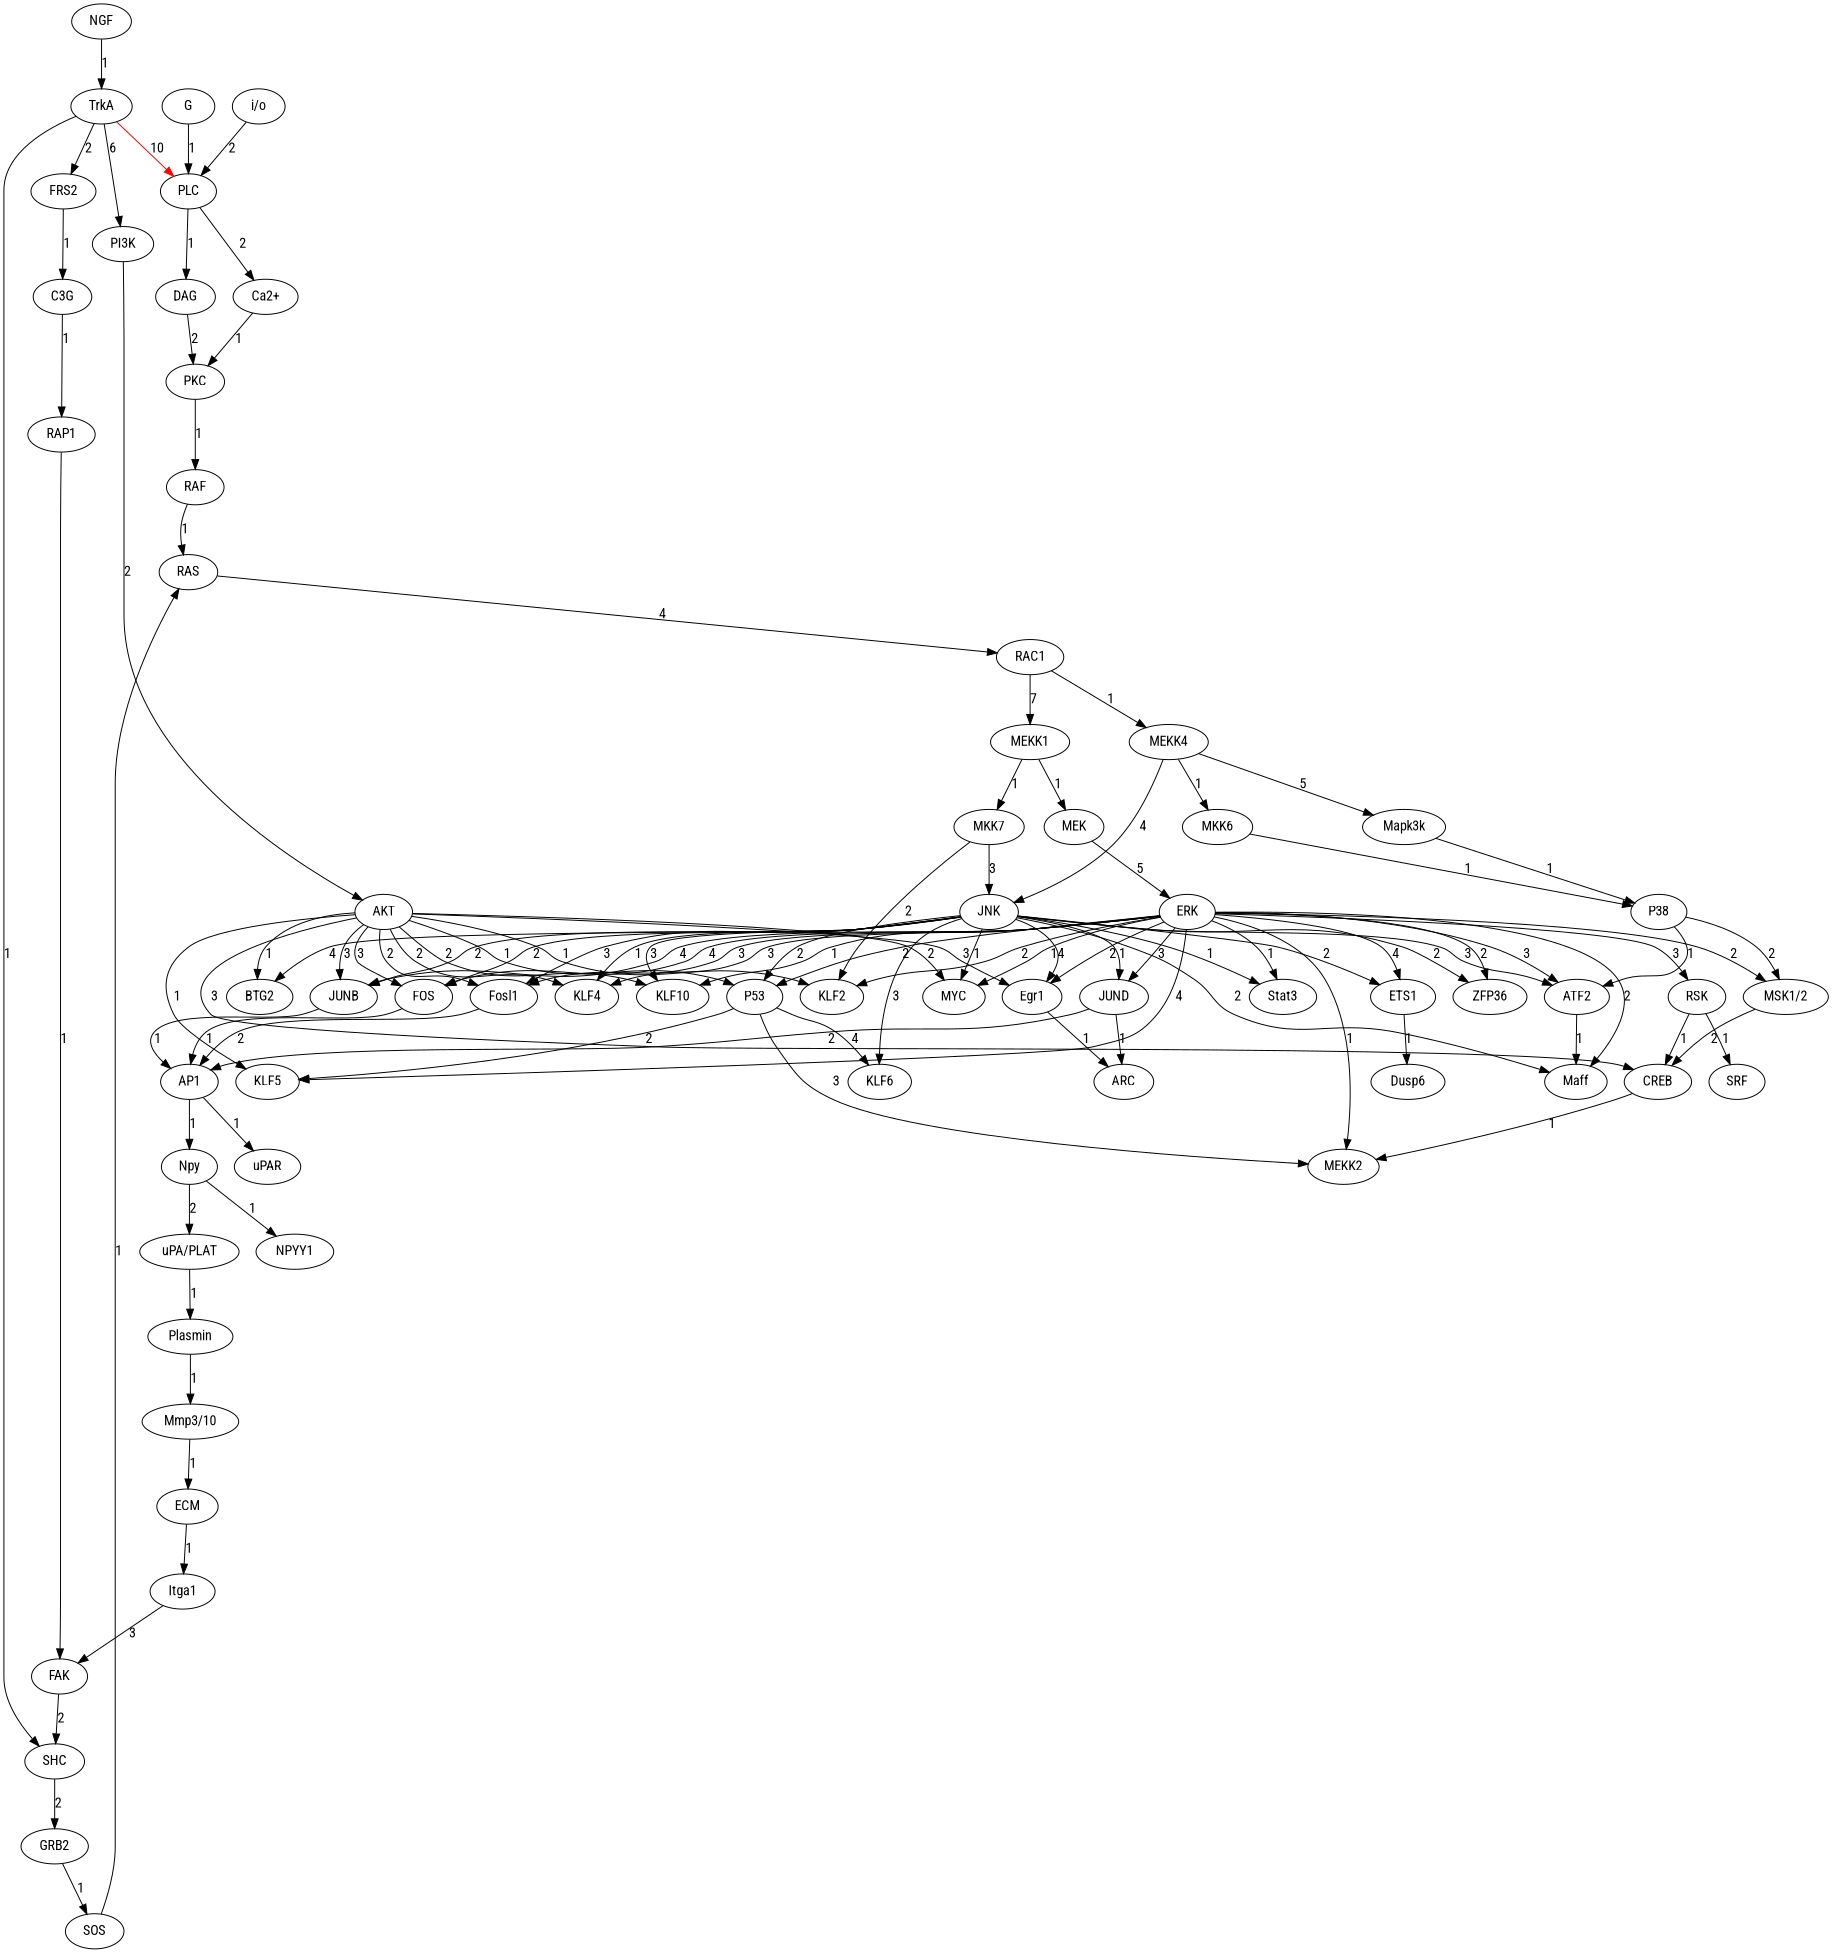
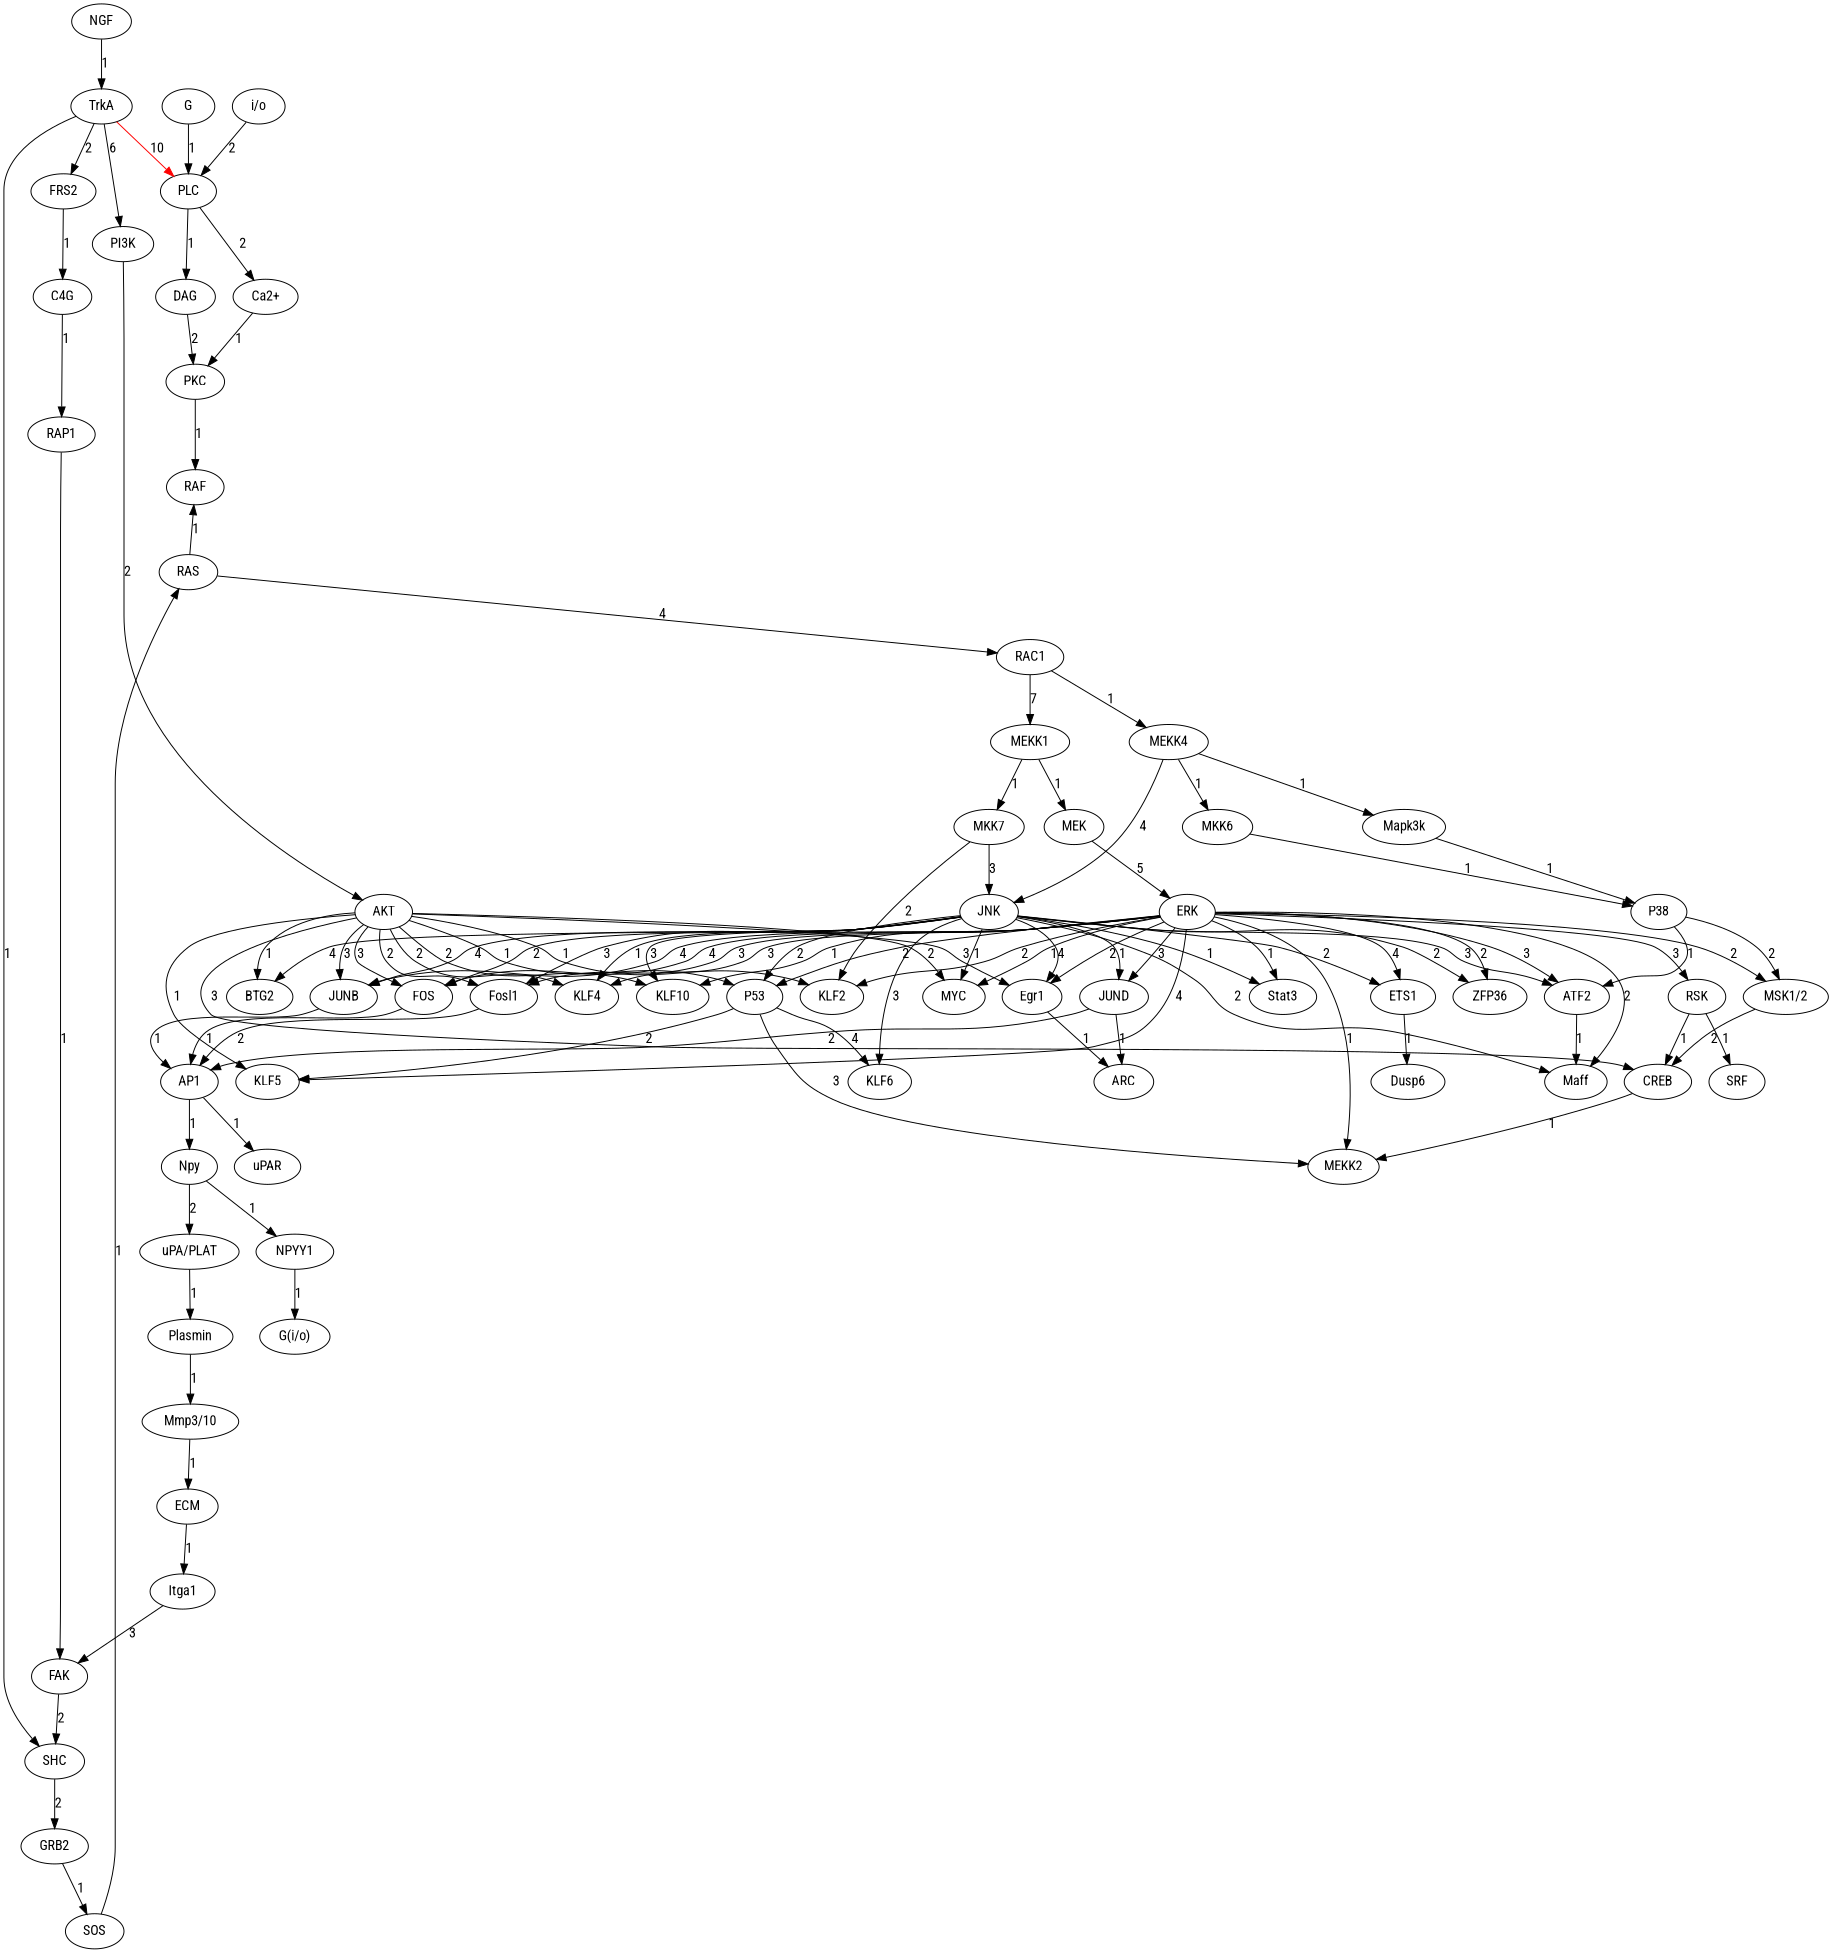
(62, 297) -> (62, 297)
(181, 524) -> (191, 535)
(1303, 785) -> (1303, 785)
(478, 954) -> (478, 954)
none -> (295, 1337)
